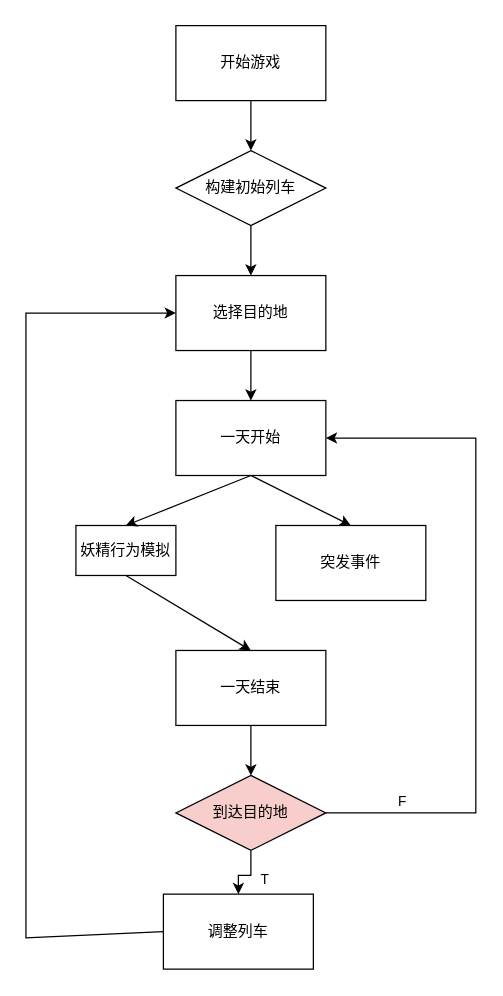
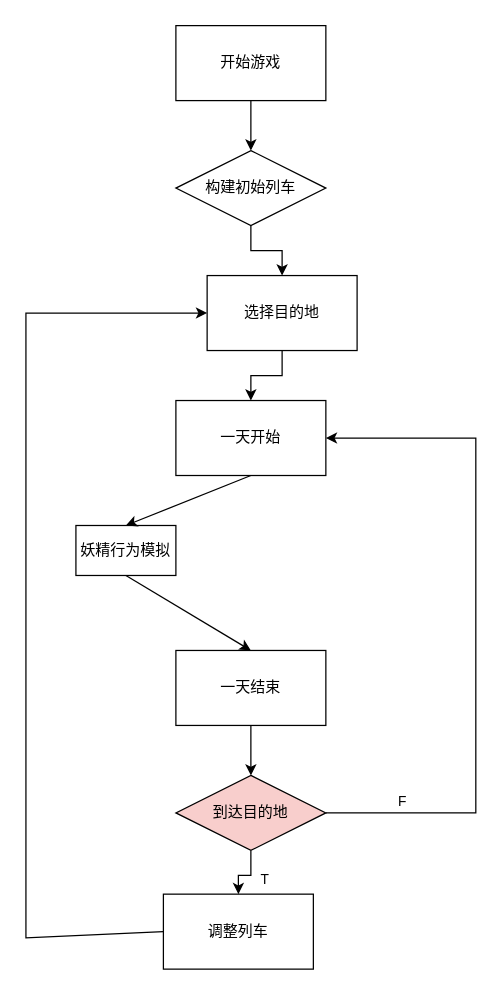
(251, 313) -> (282, 313)
(298, 499) -> none
(351, 563) -> none
